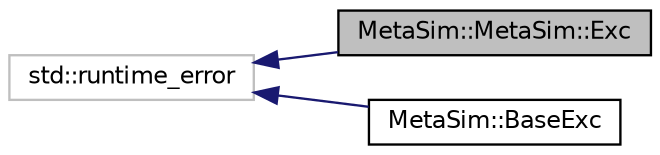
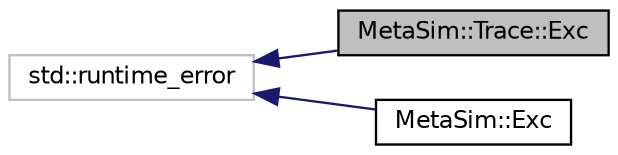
(495, 33) -> (474, 33)
(495, 122) -> (474, 122)
